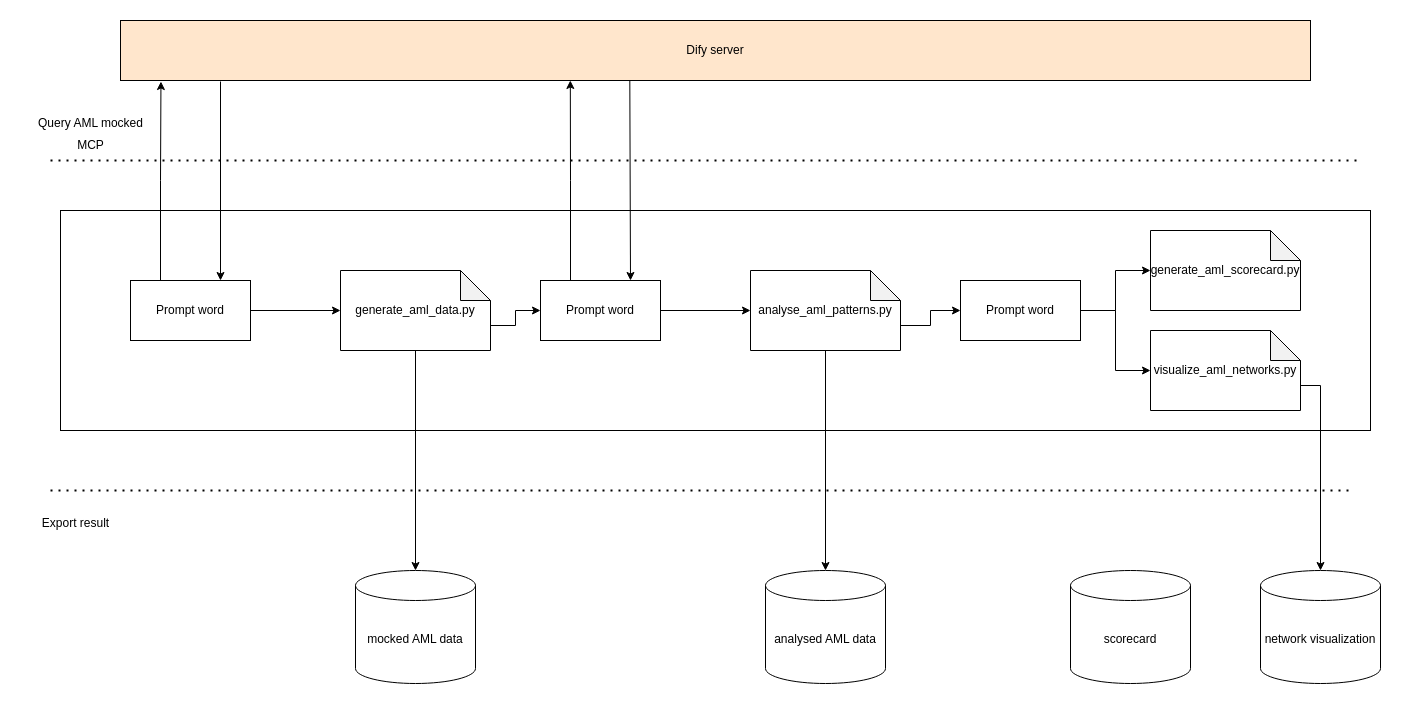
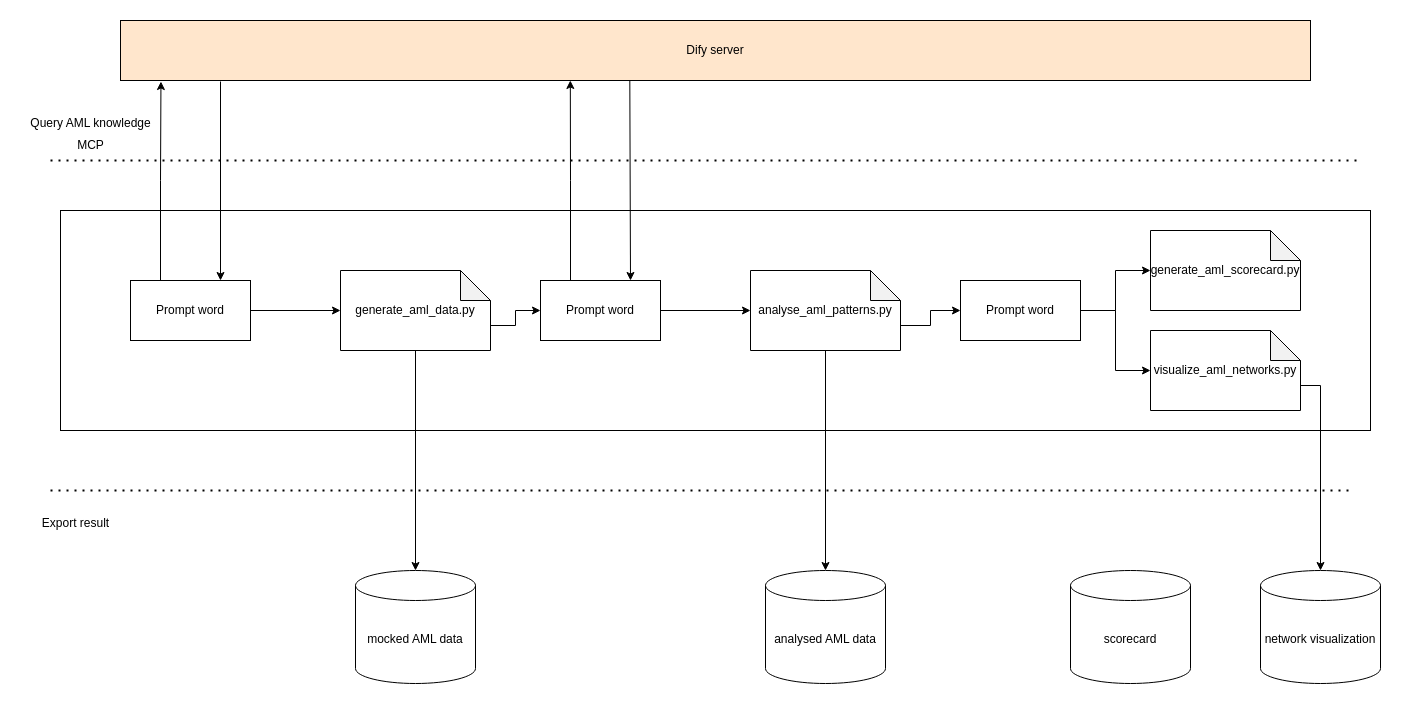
(91, 124) -> (91, 124)
